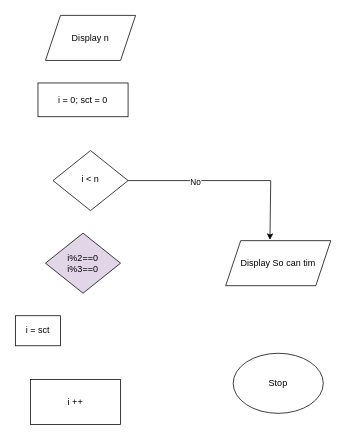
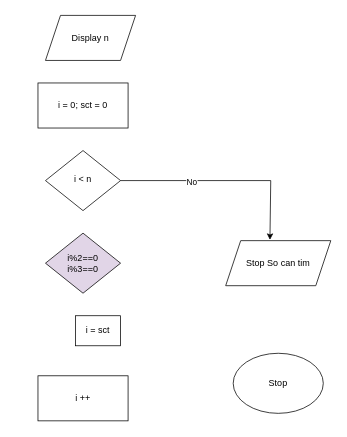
(83, 100) -> (83, 105)
(90, 180) -> (83, 180)
(278, 263) -> (278, 263)
(38, 330) -> (98, 330)
(75, 402) -> (83, 398)
